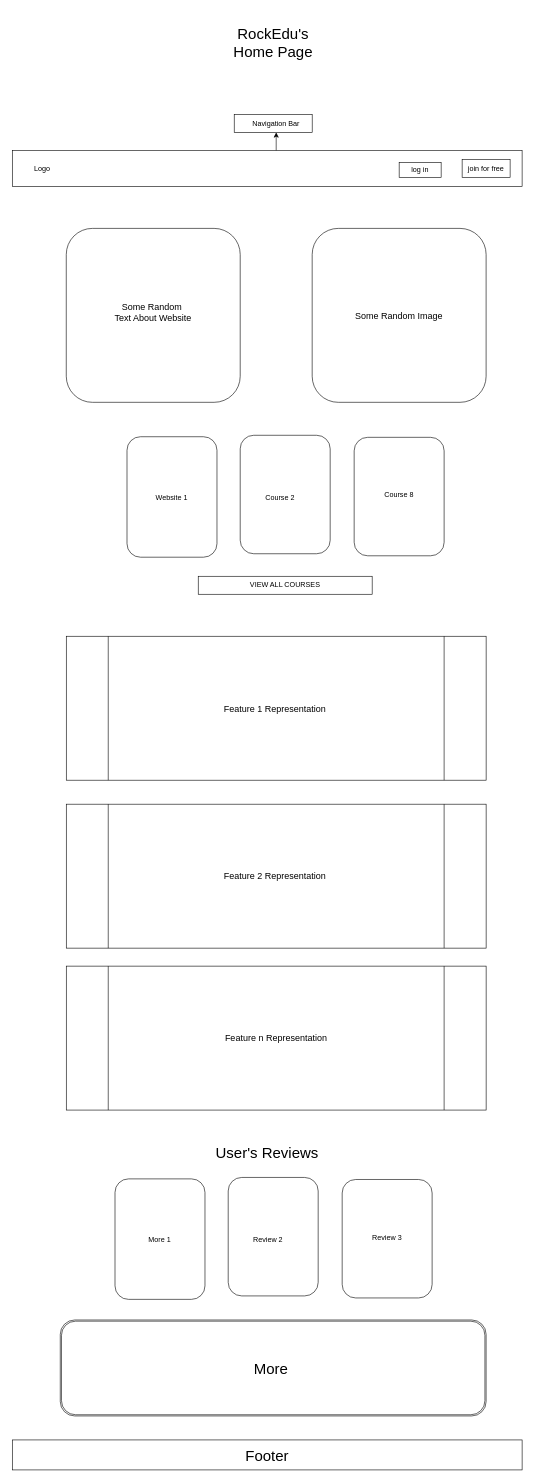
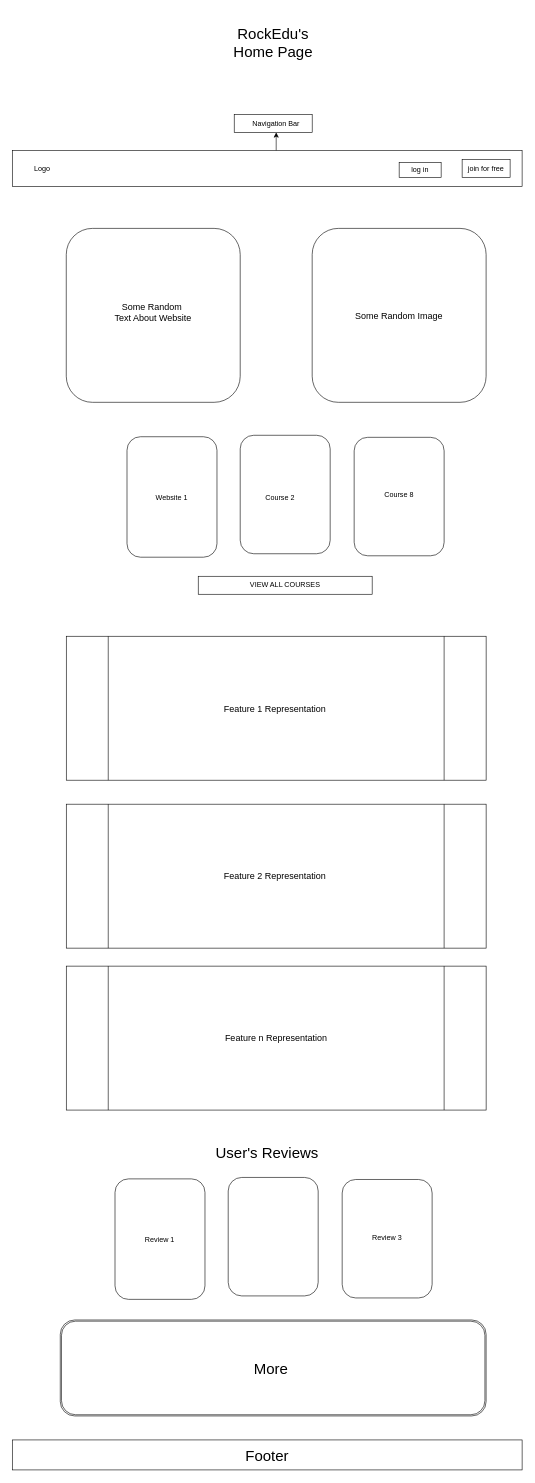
(160, 1240) -> (160, 1240)
(268, 1240) -> none
